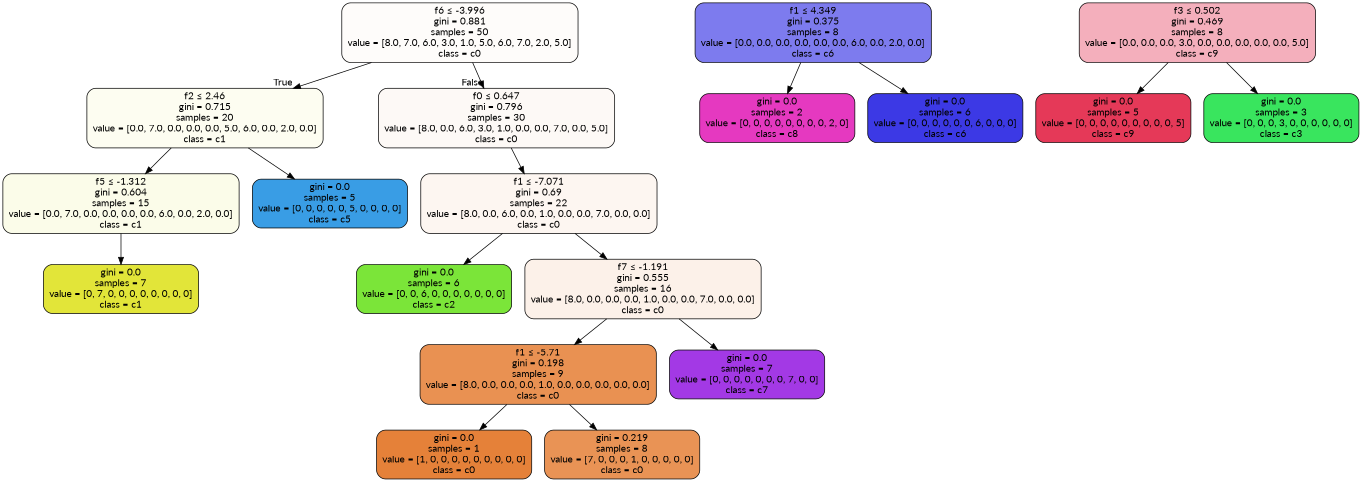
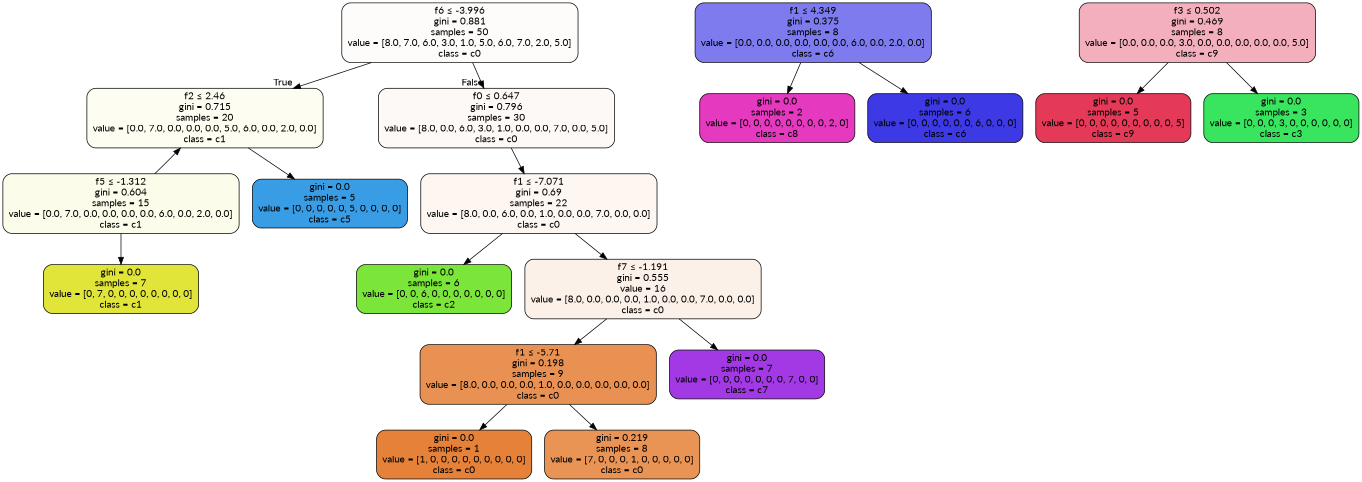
(161, 158) -> (165, 164)
(643, 289) -> (643, 289)
